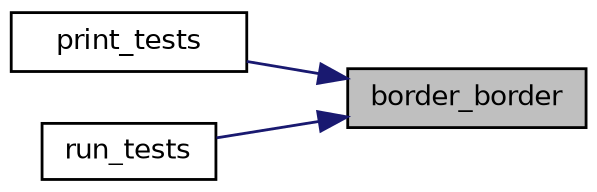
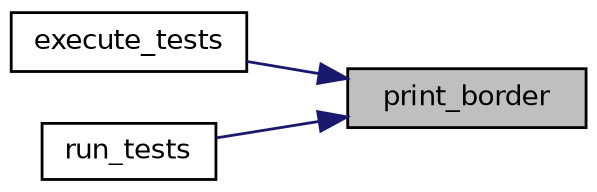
(129, 42) -> (129, 42)
(467, 98) -> (467, 98)
